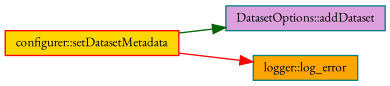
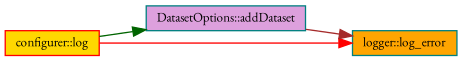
none -> (323, 32)
(92, 43) -> (52, 43)
